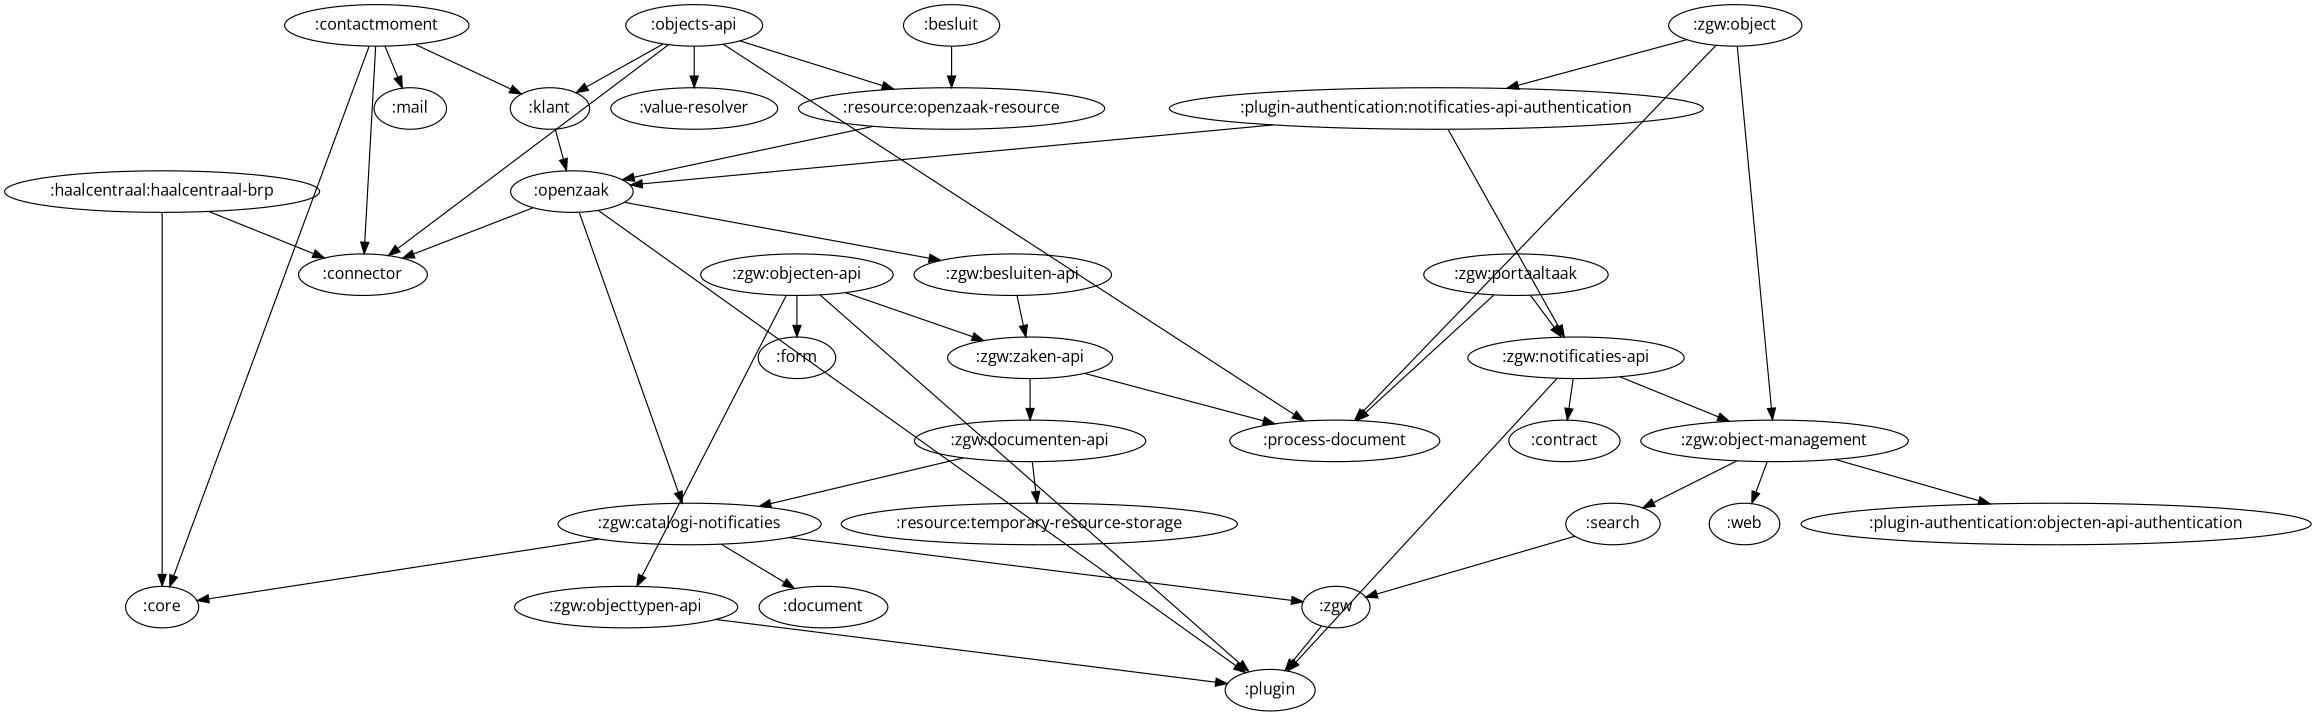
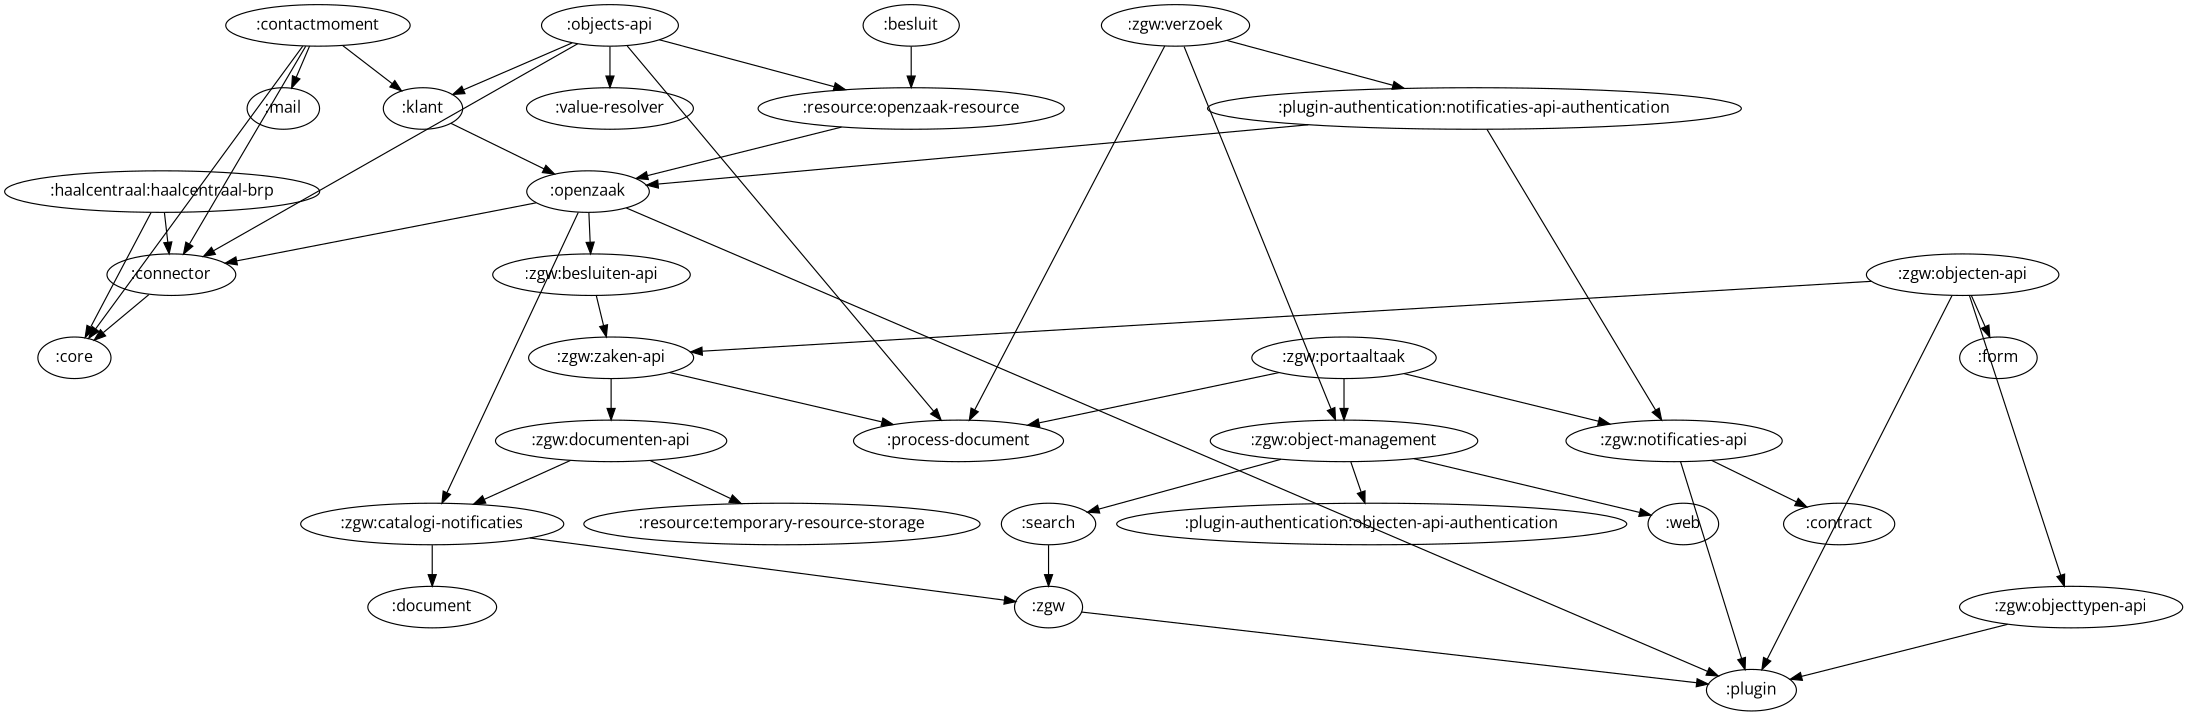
(1735, 25) -> (1176, 25)
(1669, 397) -> (1344, 394)
(404, 569) -> (126, 314)
